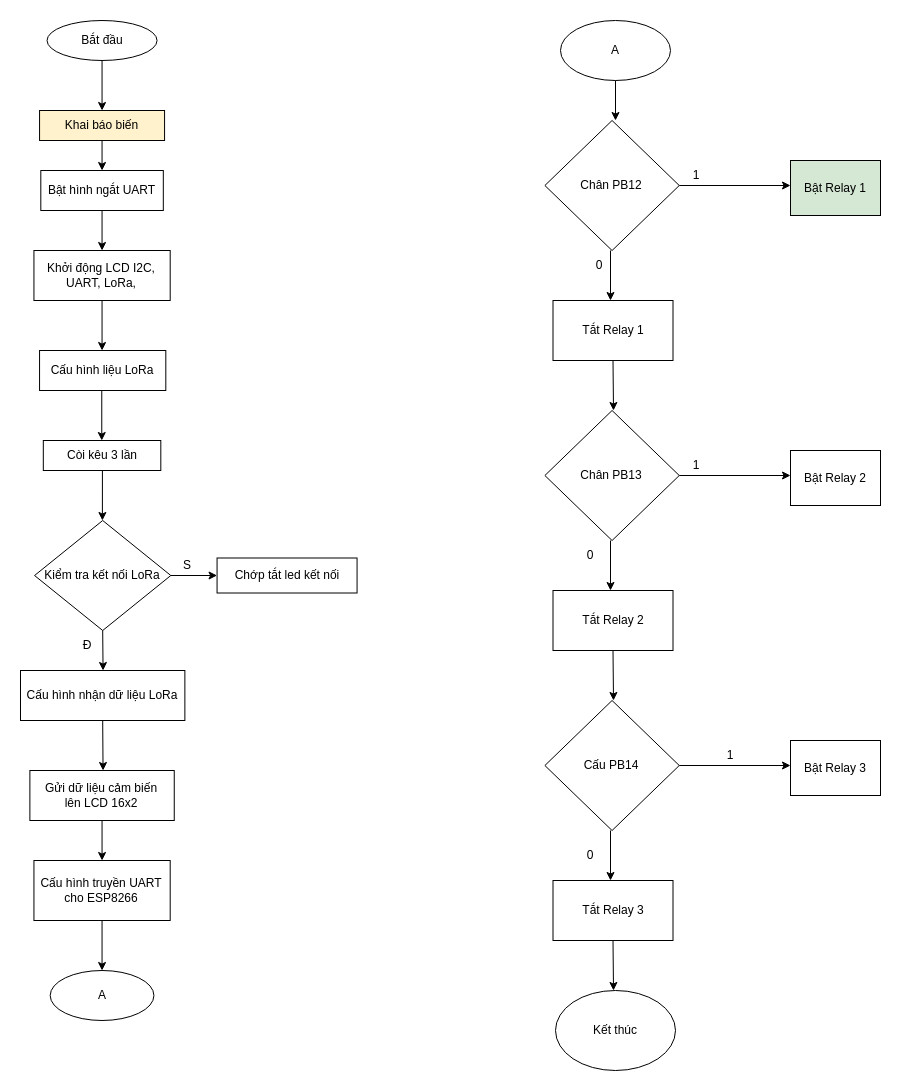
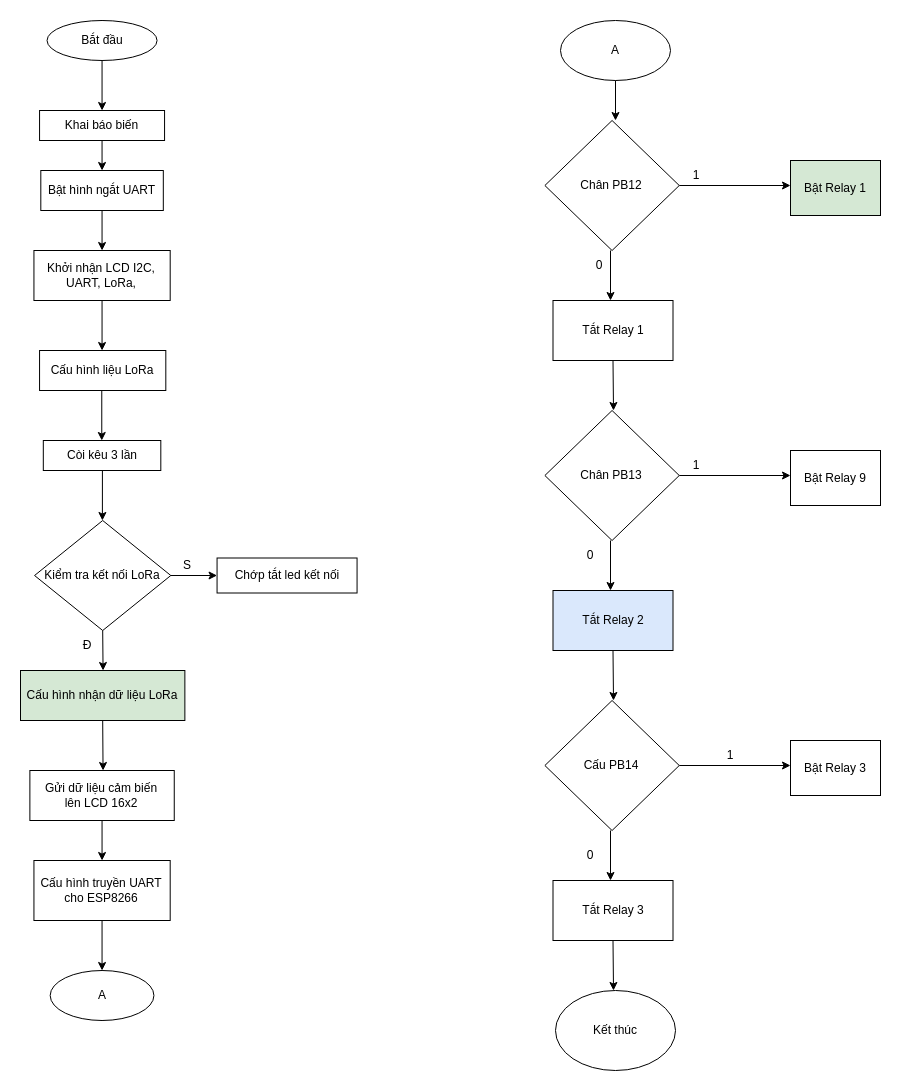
(102, 126) -> (102, 126)
(102, 276) -> (102, 276)
(836, 479) -> (836, 479)
(613, 621) -> (613, 621)
(103, 696) -> (103, 696)
